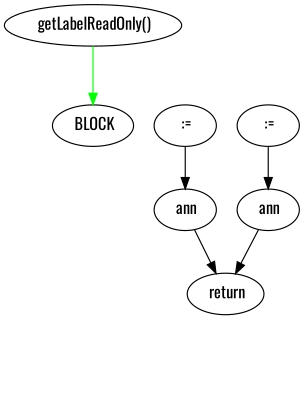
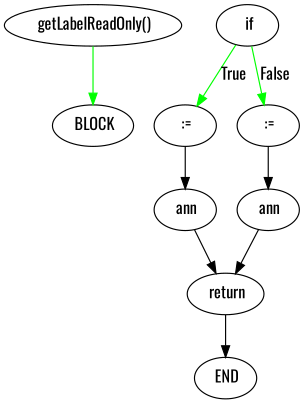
none -> (247, 25)
none -> (226, 378)
